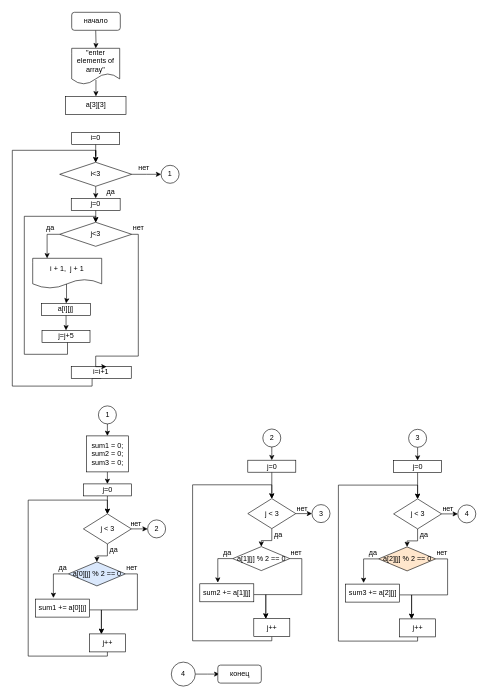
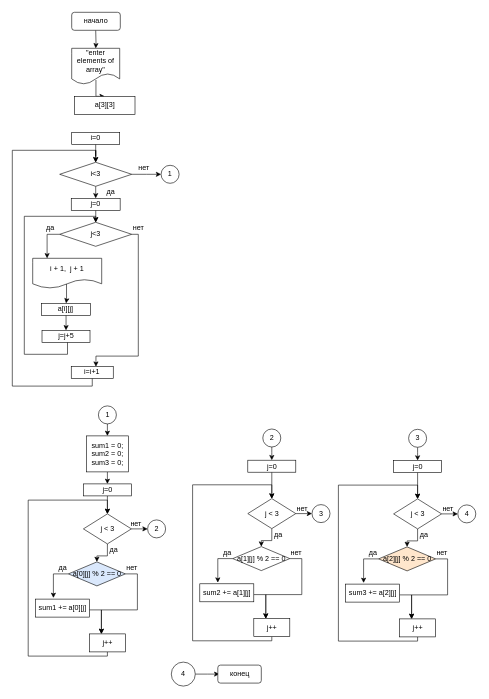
(96, 105) -> (105, 105)
(101, 372) -> (92, 372)
